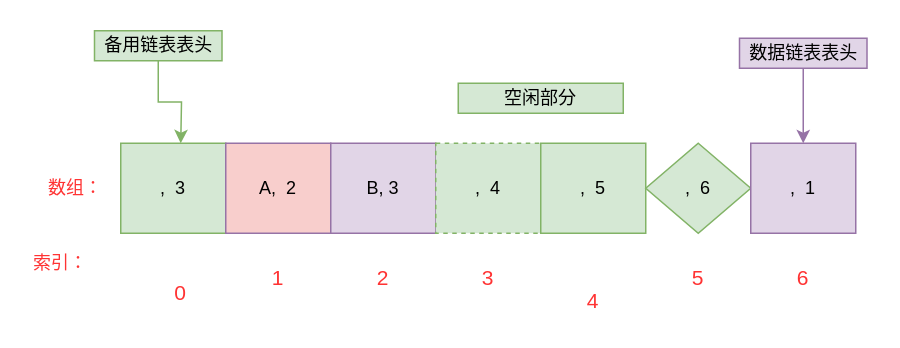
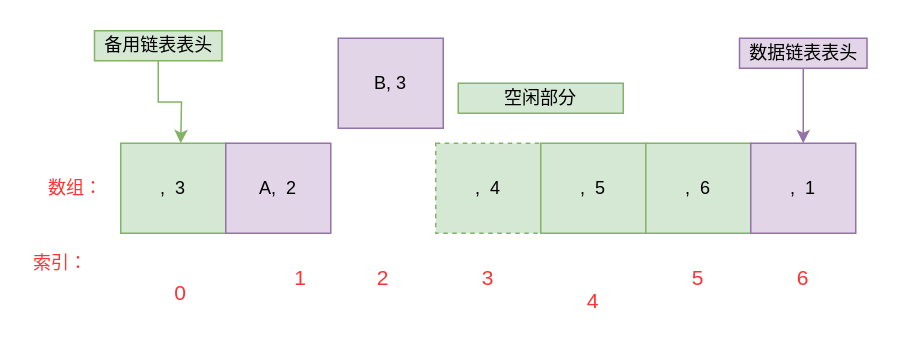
(278, 188) -> (278, 188)
(383, 188) -> (391, 83)
(698, 188) -> (698, 188)
(278, 278) -> (301, 278)
